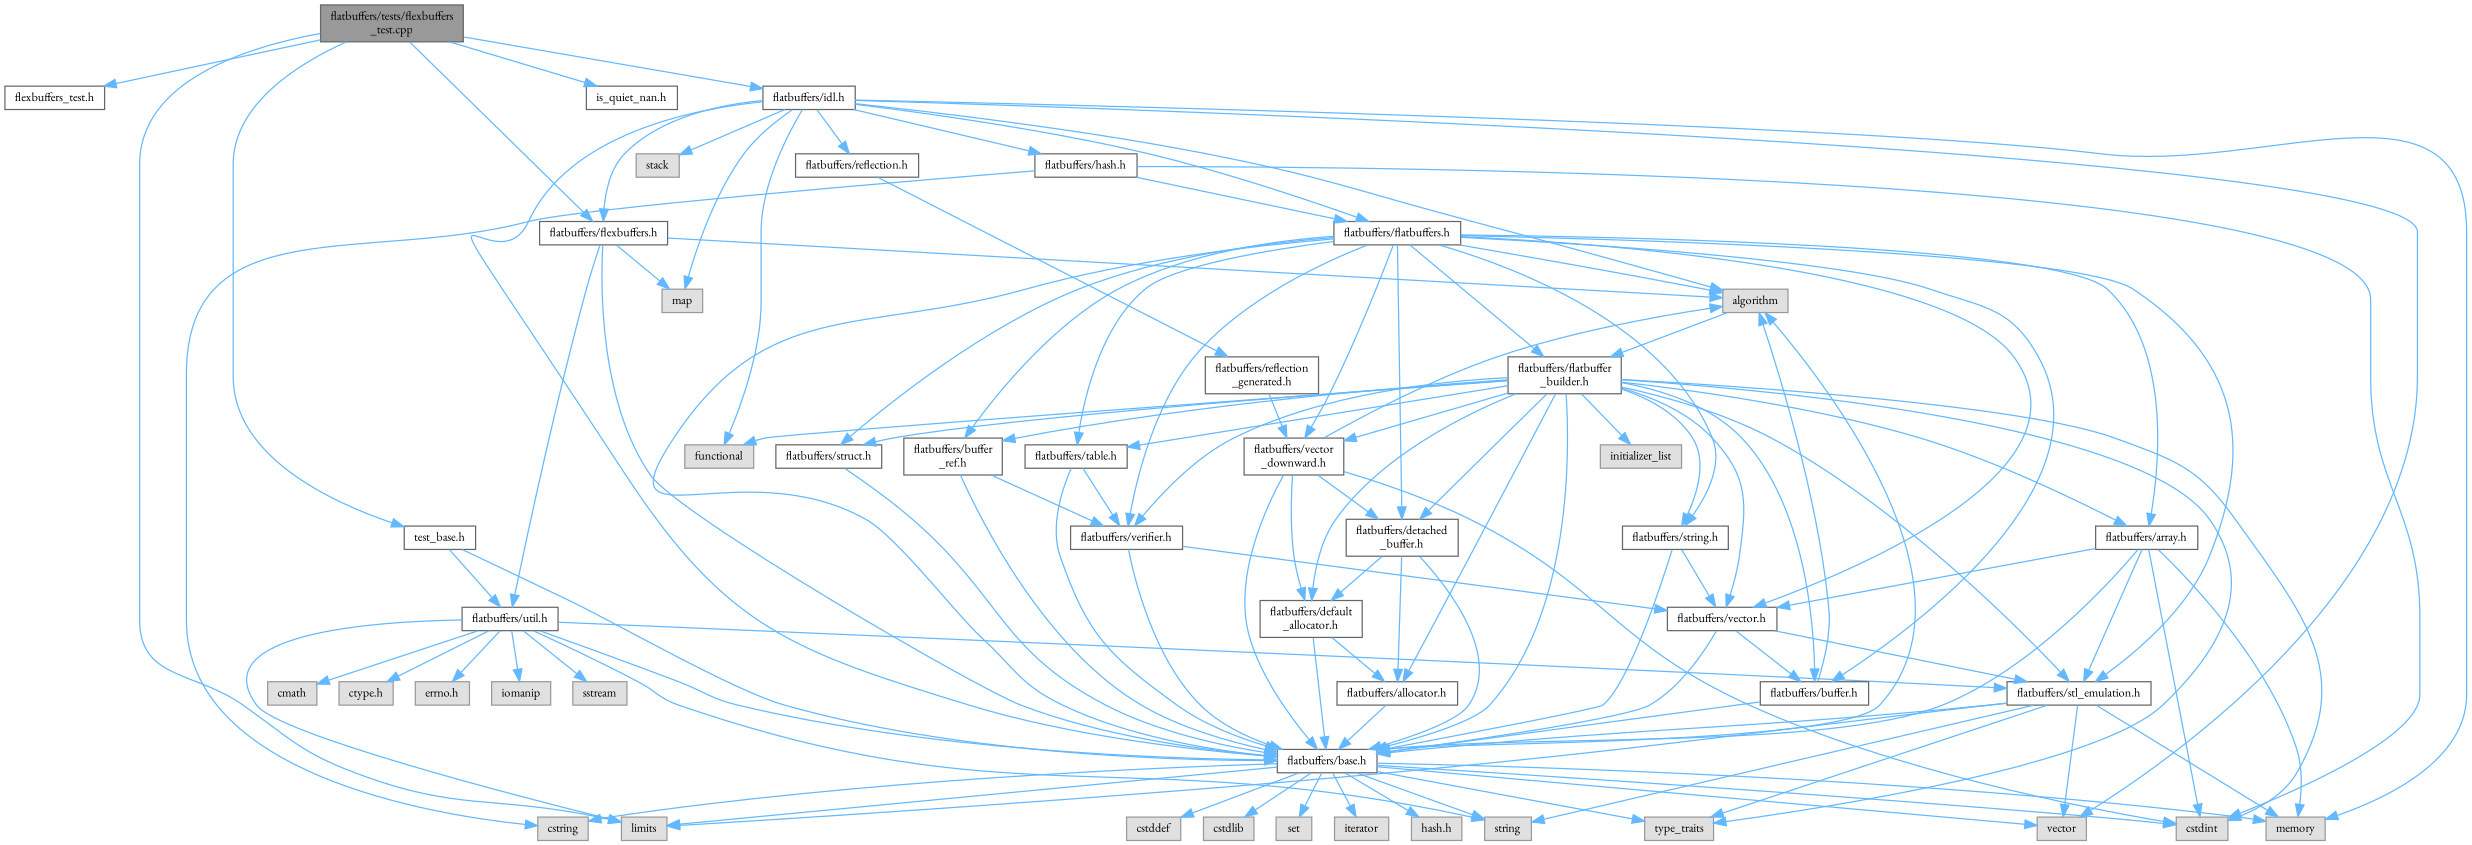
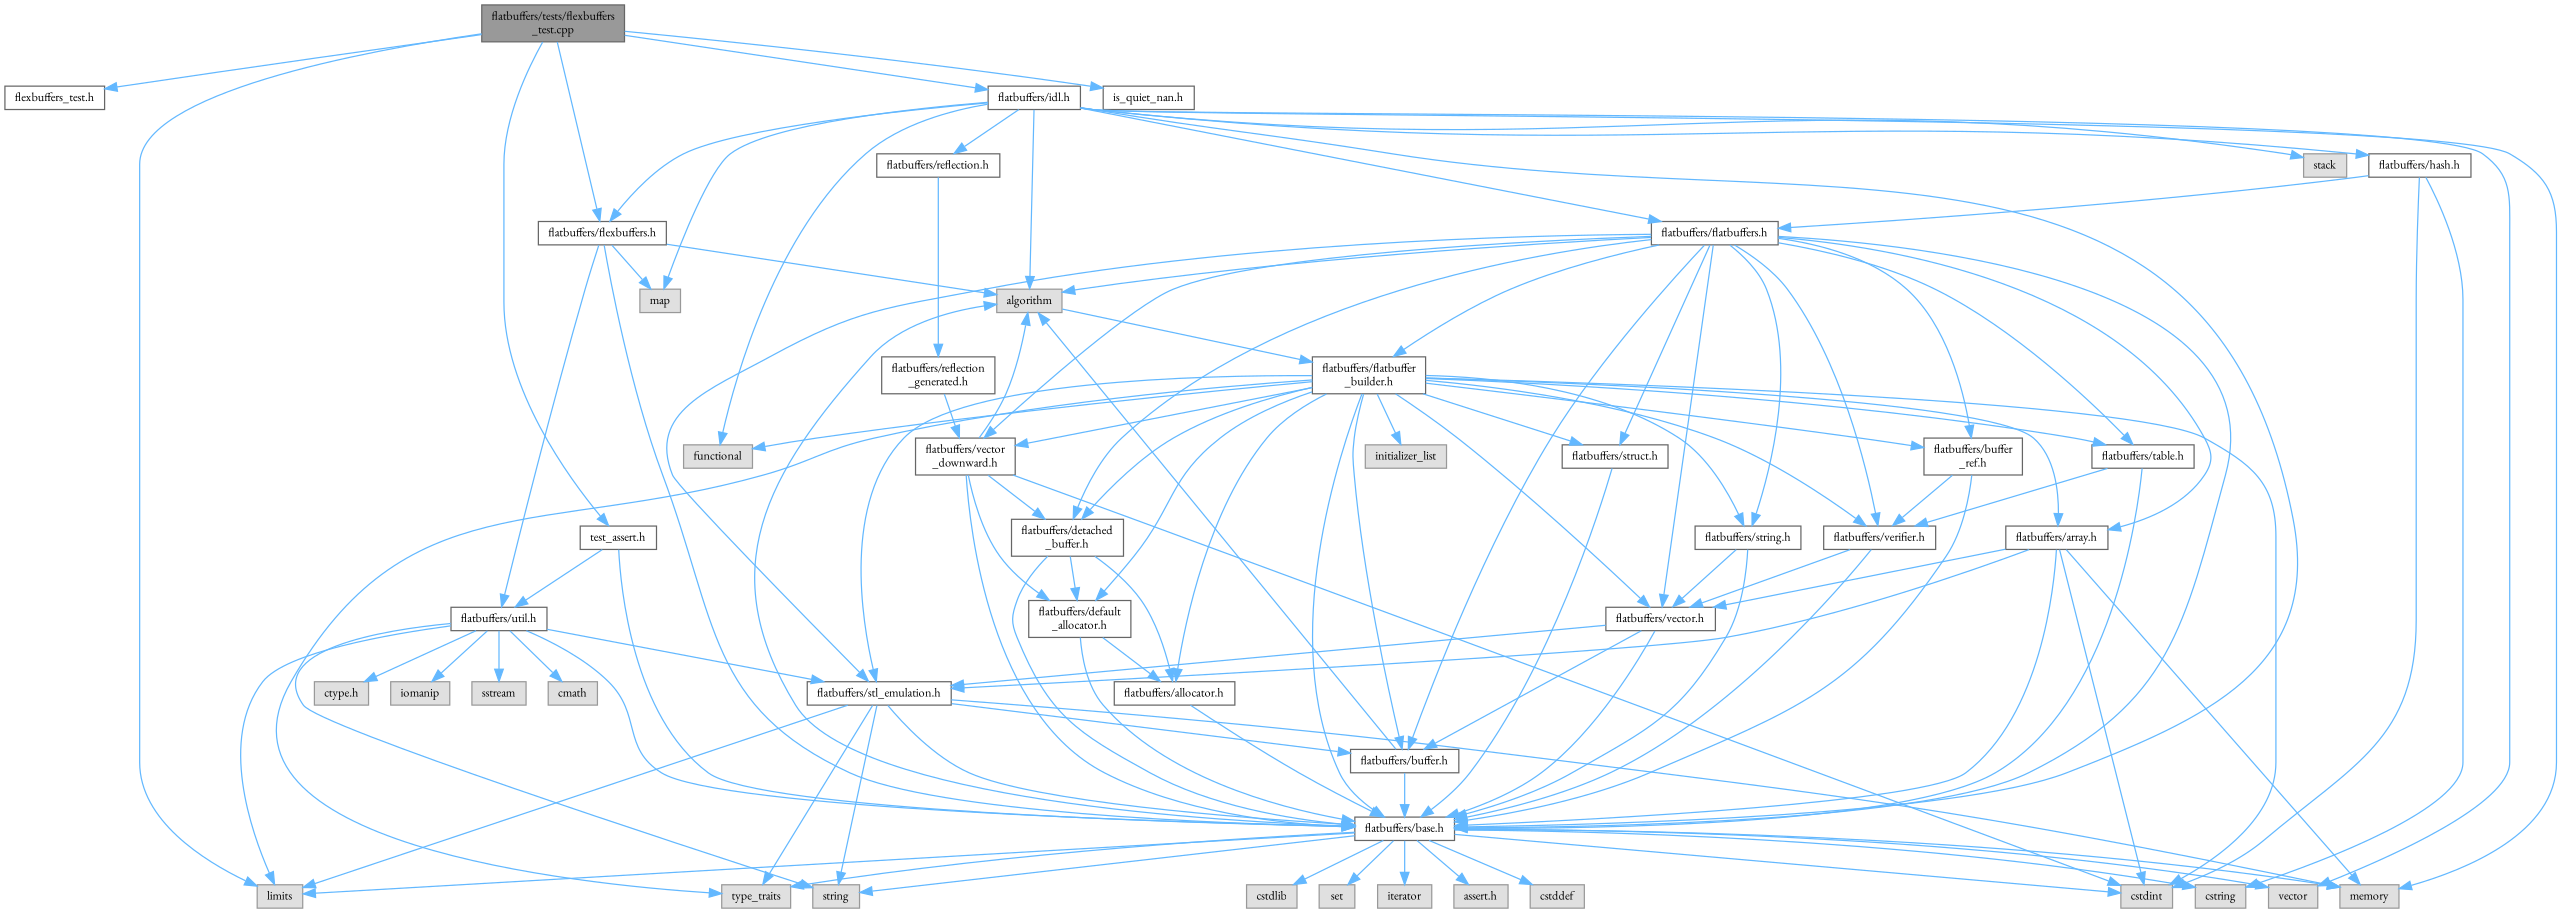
(440, 538) -> (618, 538)
(442, 693) -> none
(2071, 760) -> (1145, 728)
(1437, 829) -> (1481, 896)
